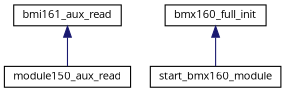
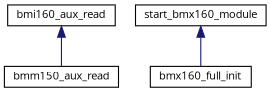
(67, 15) -> (61, 15)
(216, 52) -> (201, 52)
(67, 77) -> (61, 77)
